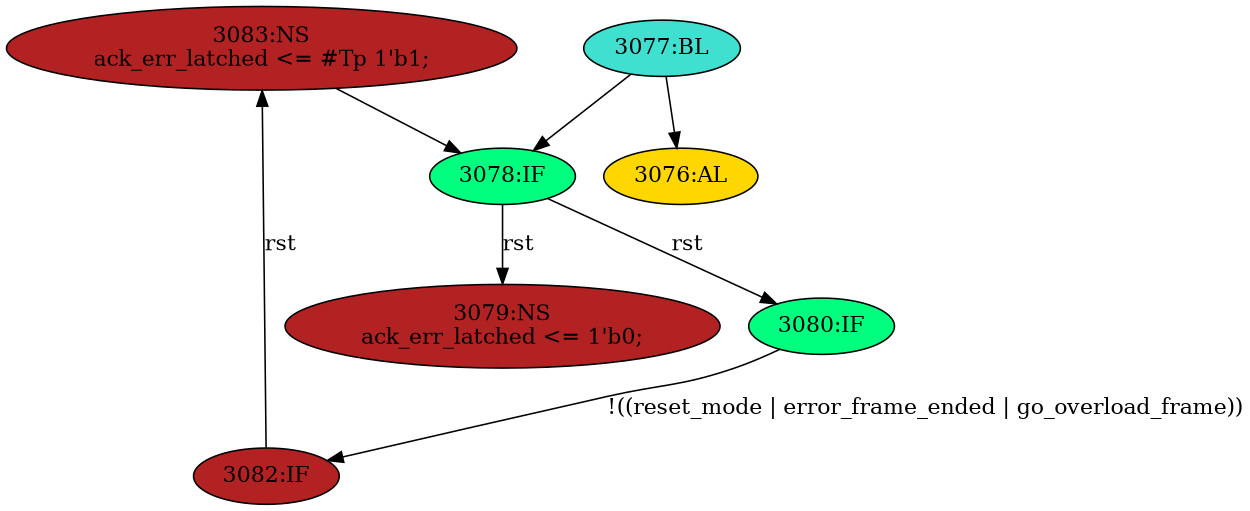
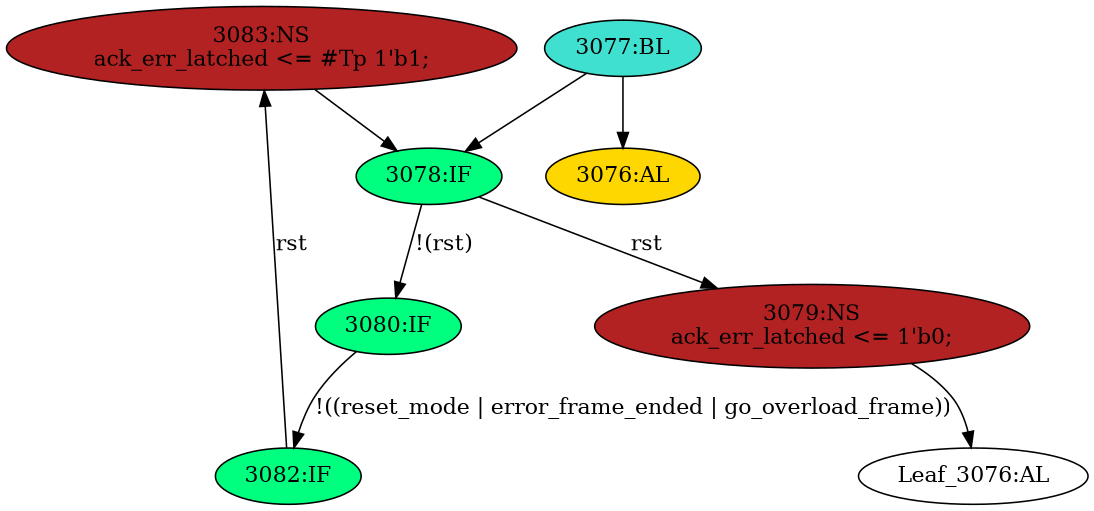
(688, 244) -> (444, 244)
(266, 476) -> (288, 476)
none -> (973, 476)
